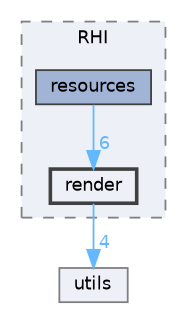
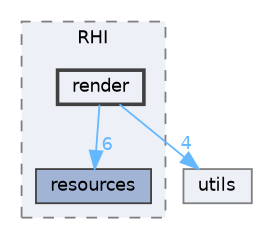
(94, 128) -> (98, 128)
